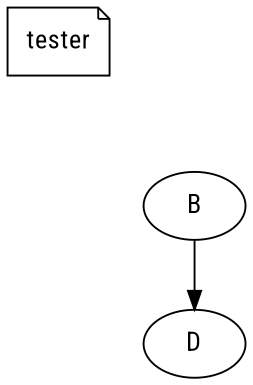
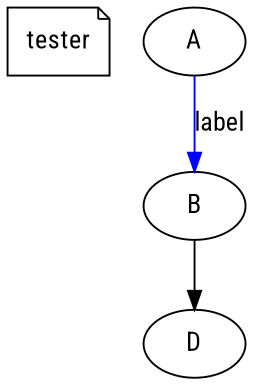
none -> (195, 42)
